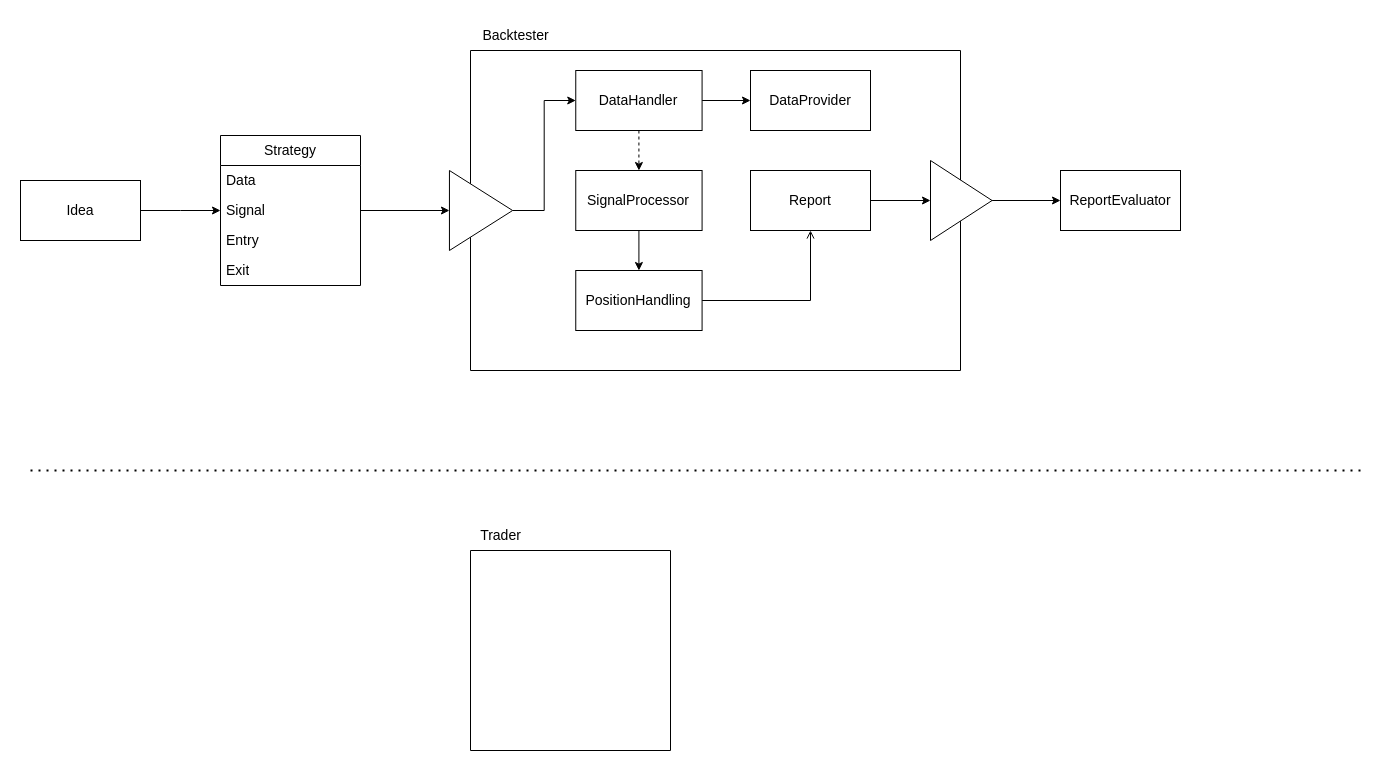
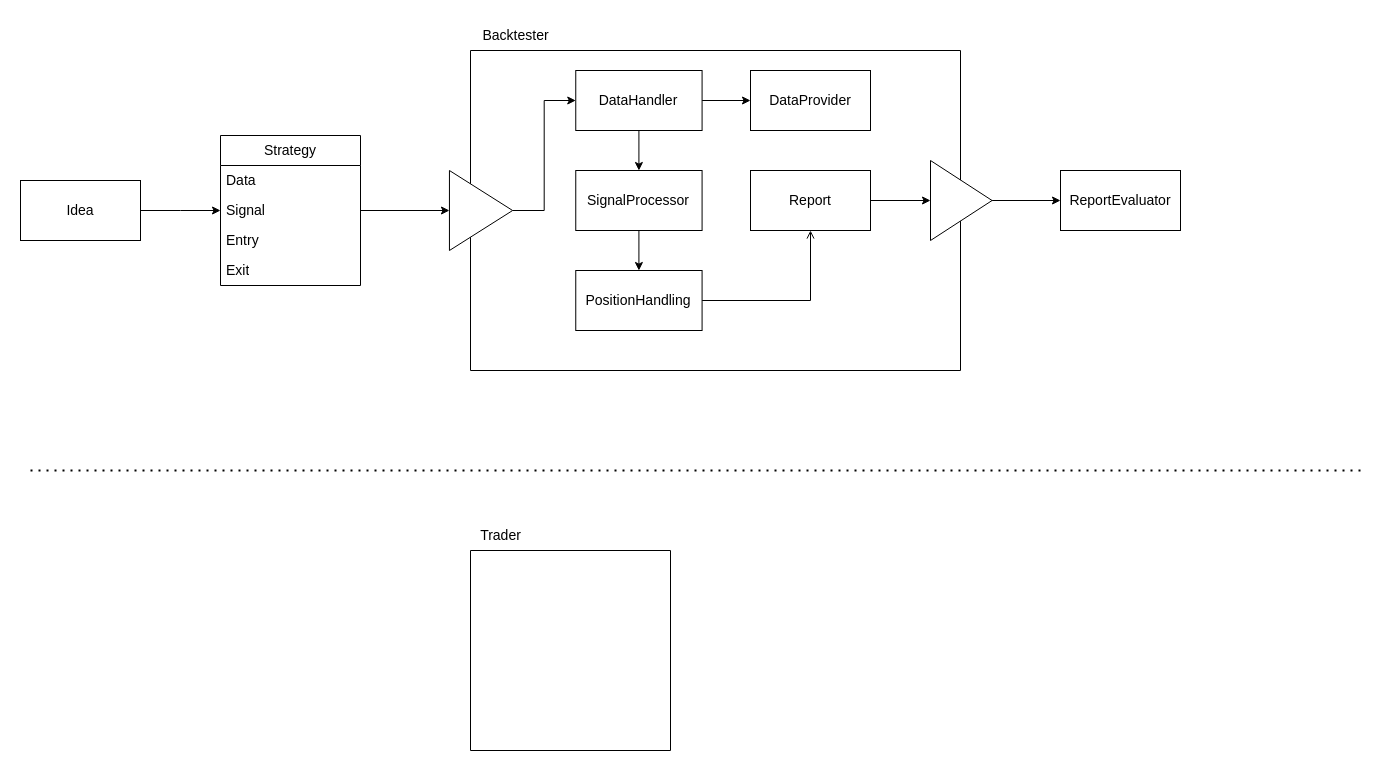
(639, 147) -> (639, 147)
